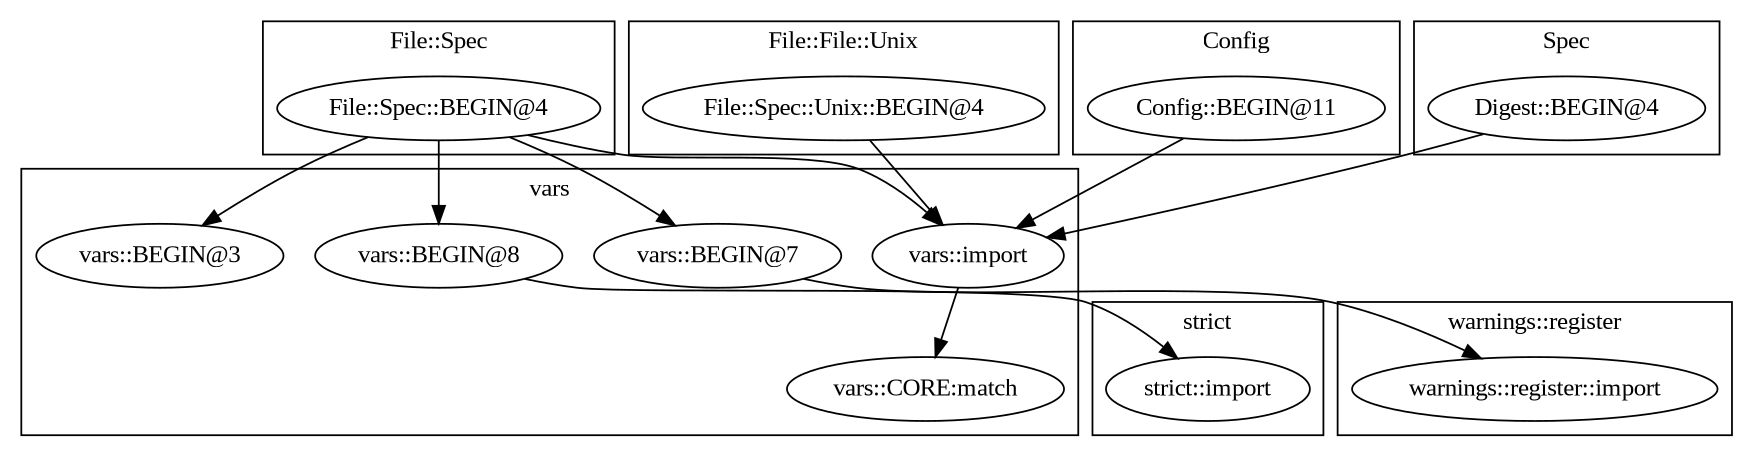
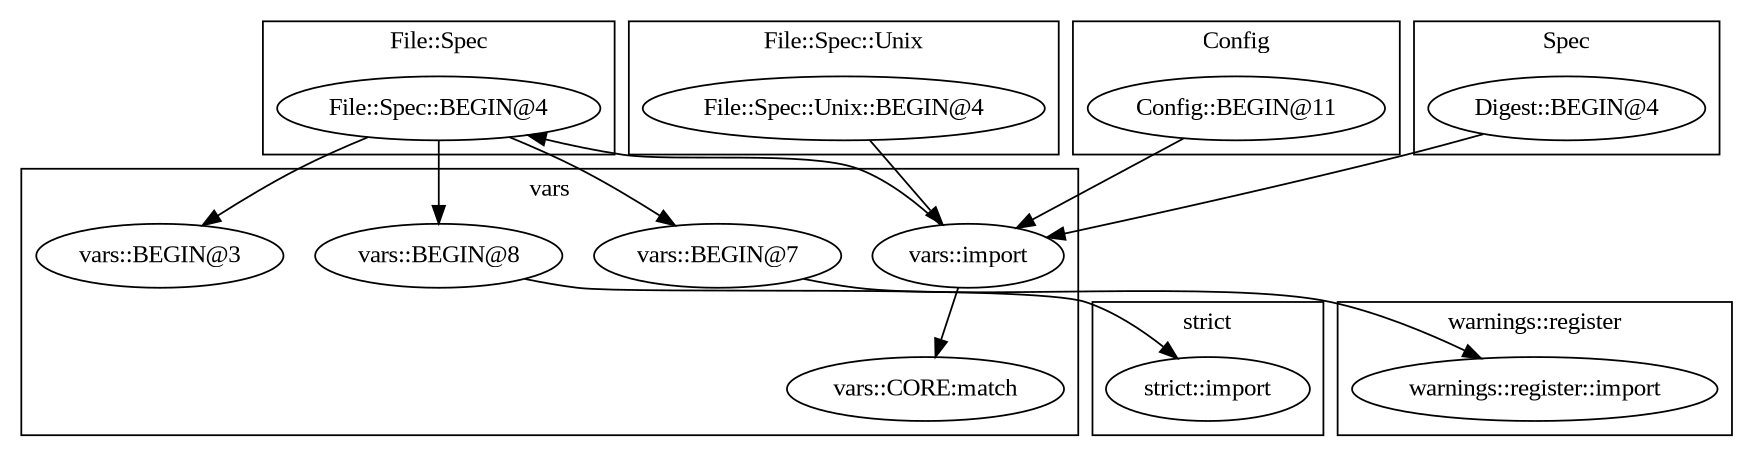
(844, 42) -> (844, 42)
(733, 158) -> (752, 158)
